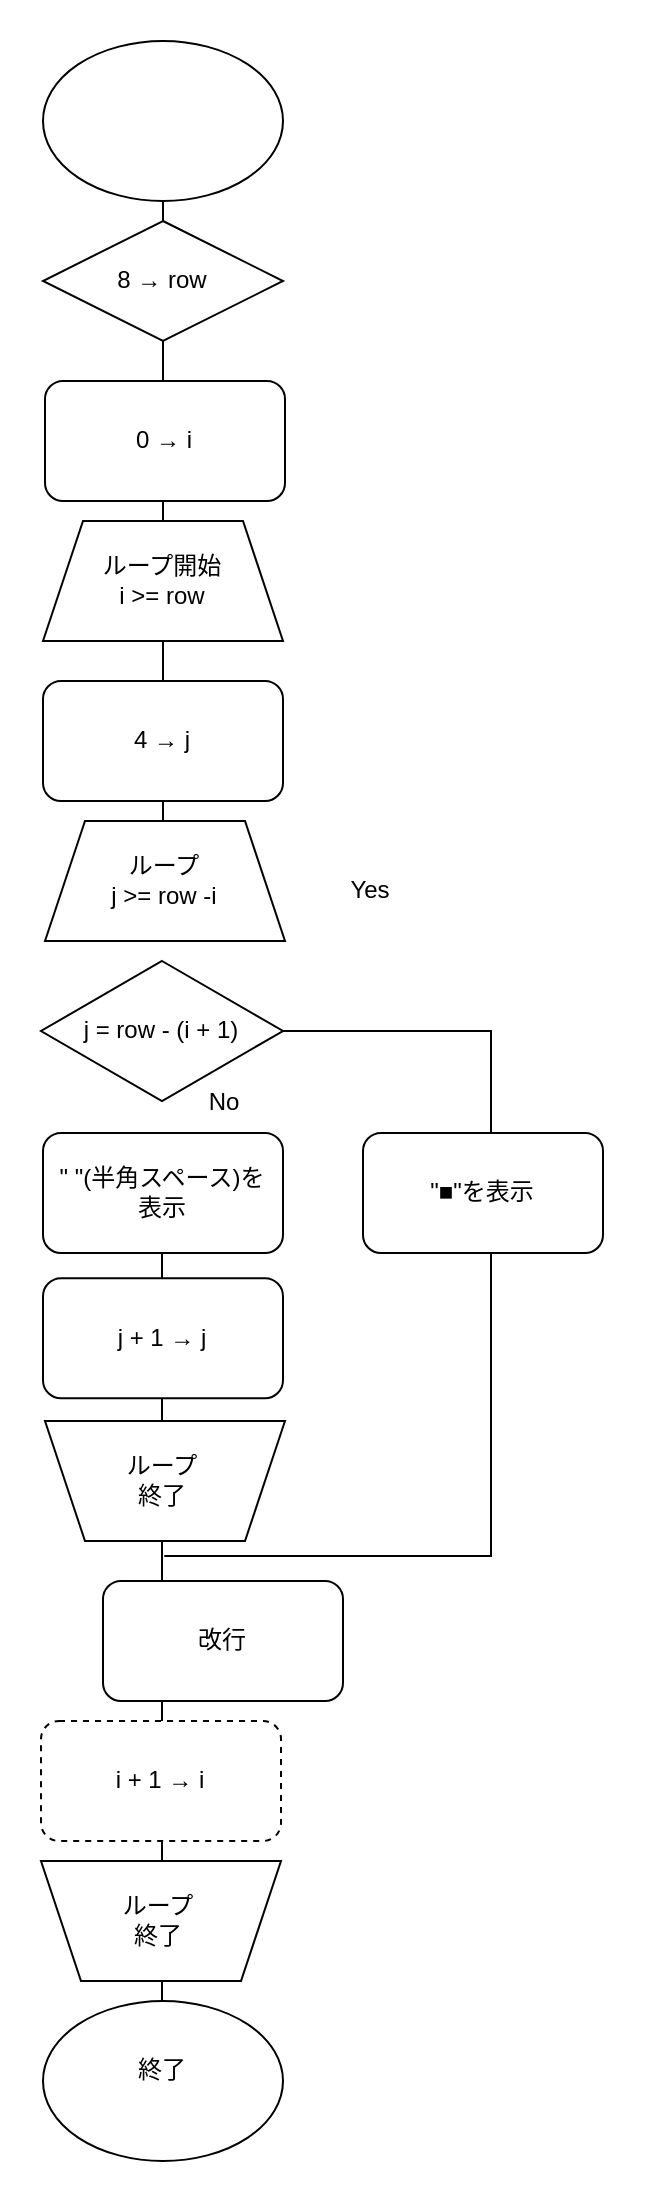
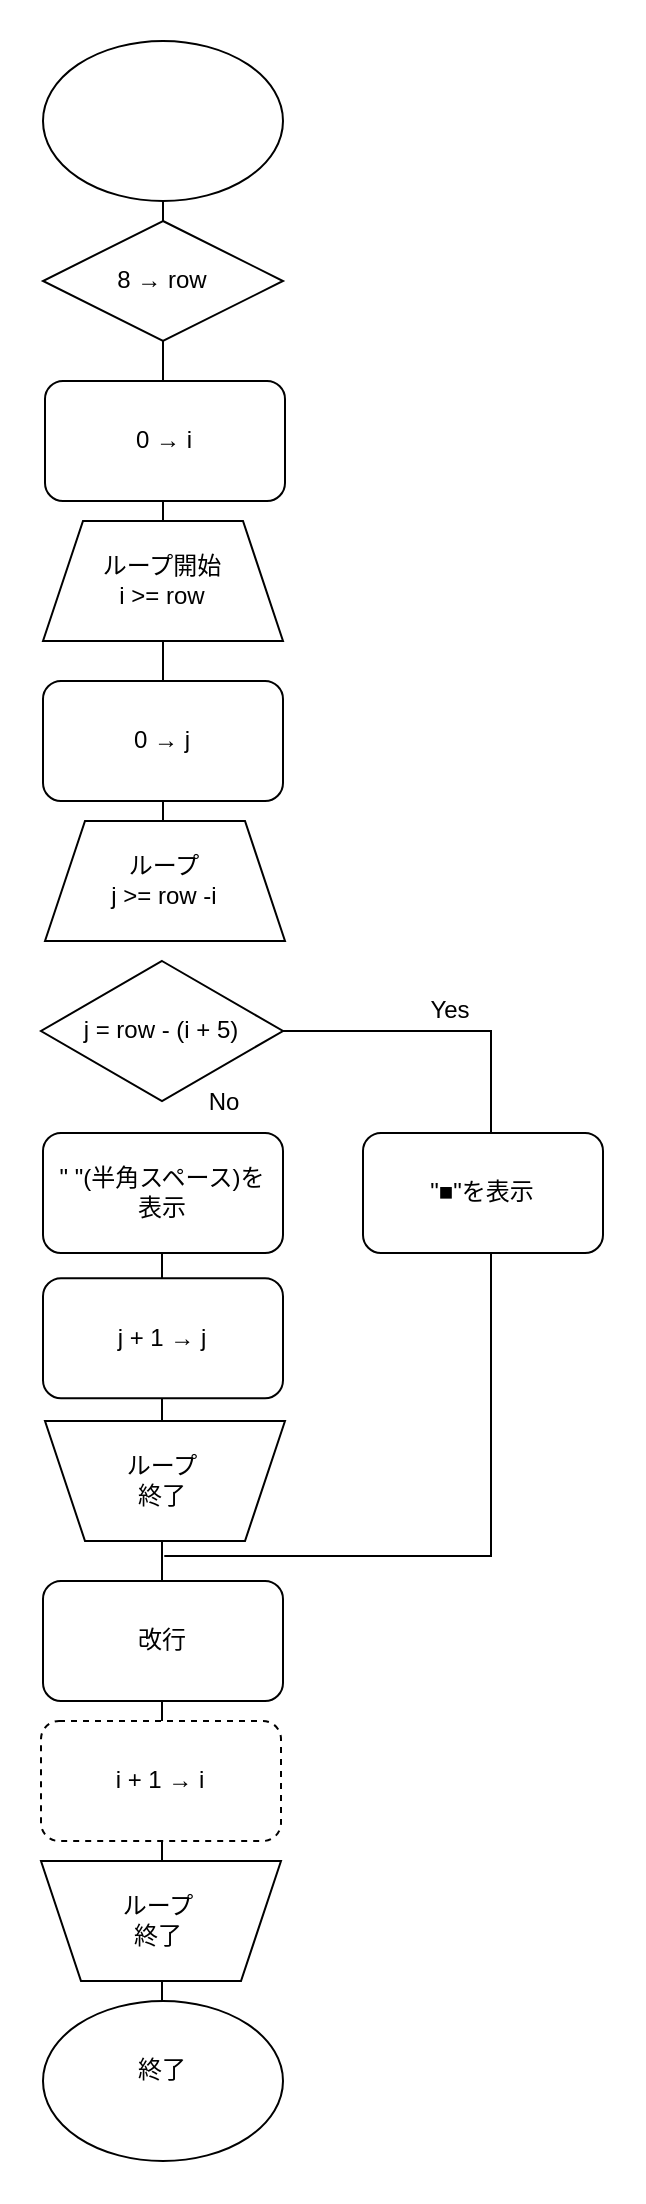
(163, 741) -> (163, 741)
(371, 891) -> (451, 1011)
(162, 1031) -> (162, 1031)
(223, 1641) -> (163, 1641)
